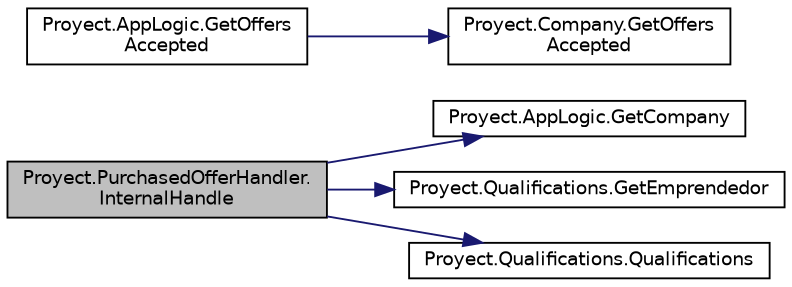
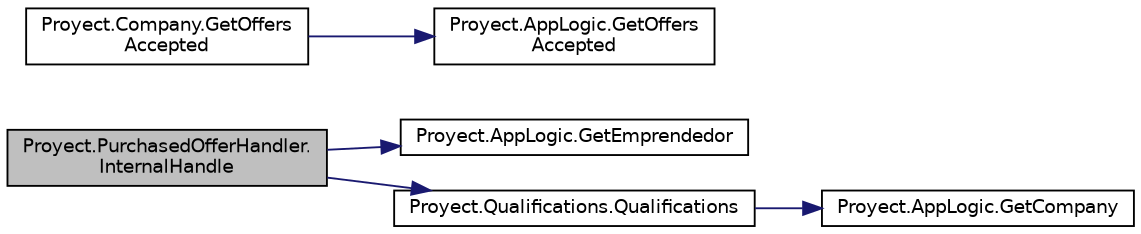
(368, 36) -> (362, 36)
(395, 151) -> (779, 208)
(589, 190) -> (574, 137)
